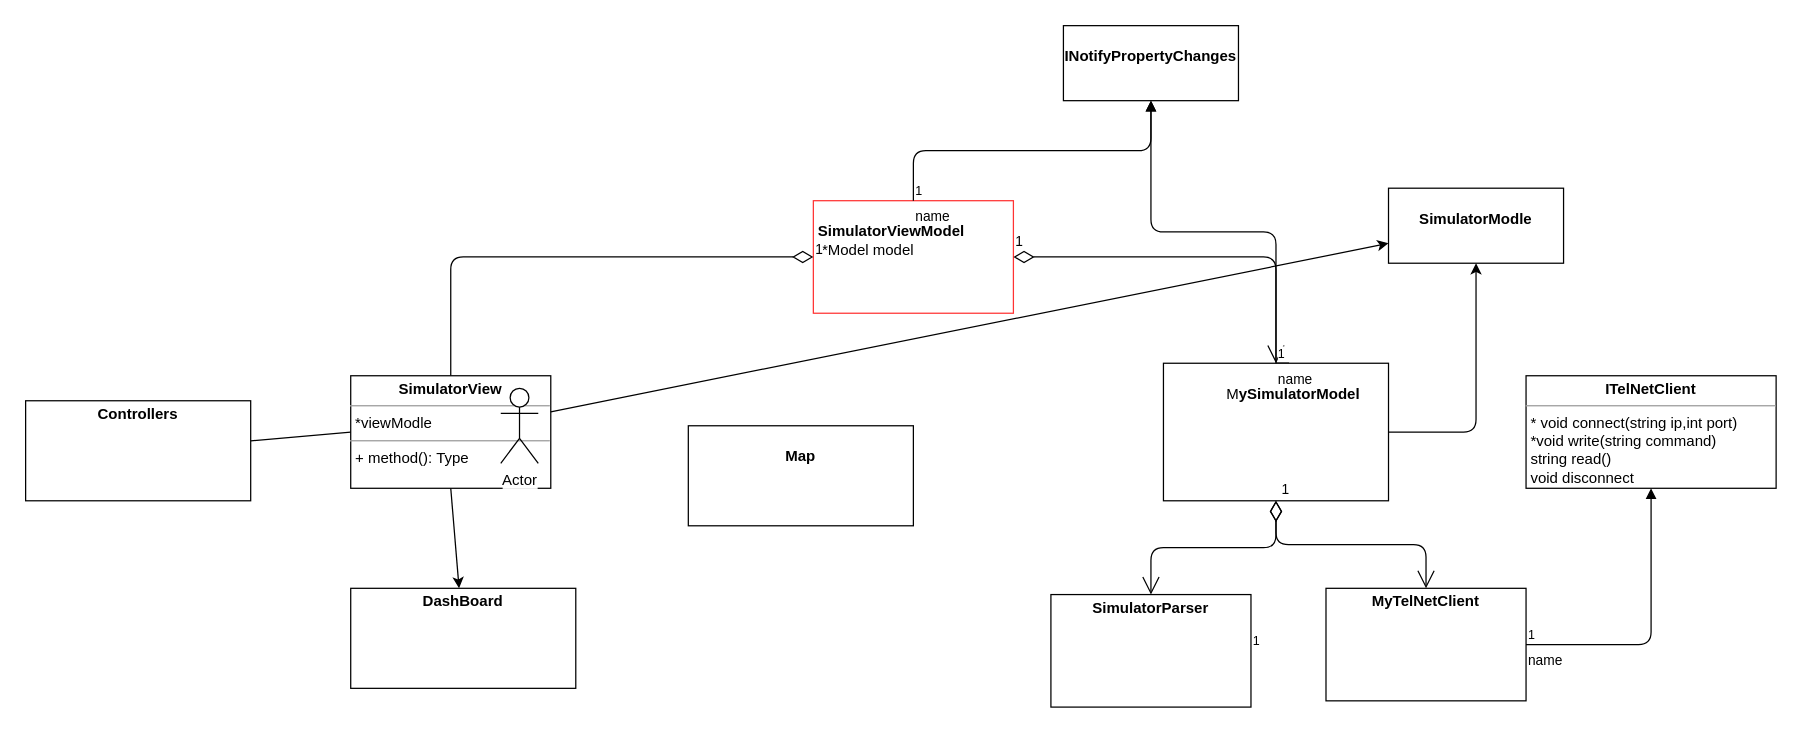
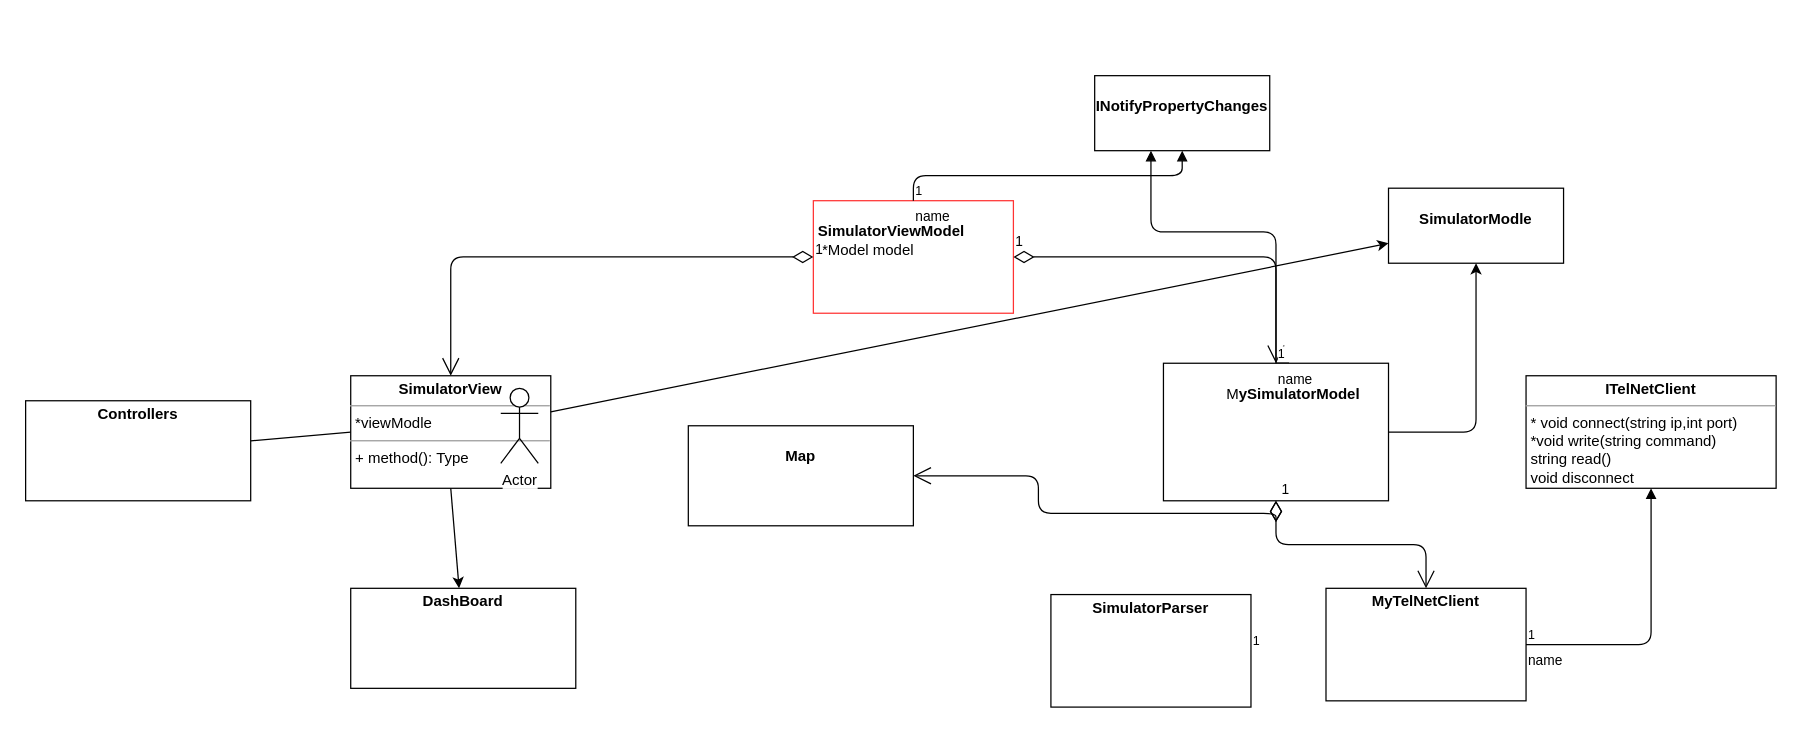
(1151, 63) -> (1182, 113)
(451, 370) -> (451, 369)
(1196, 548) -> (1090, 513)
